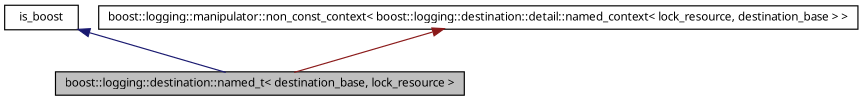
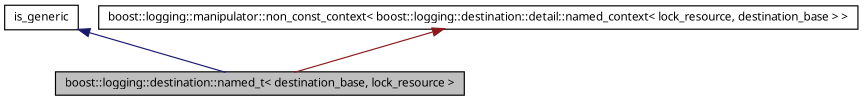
(41, 18) -> (41, 18)
